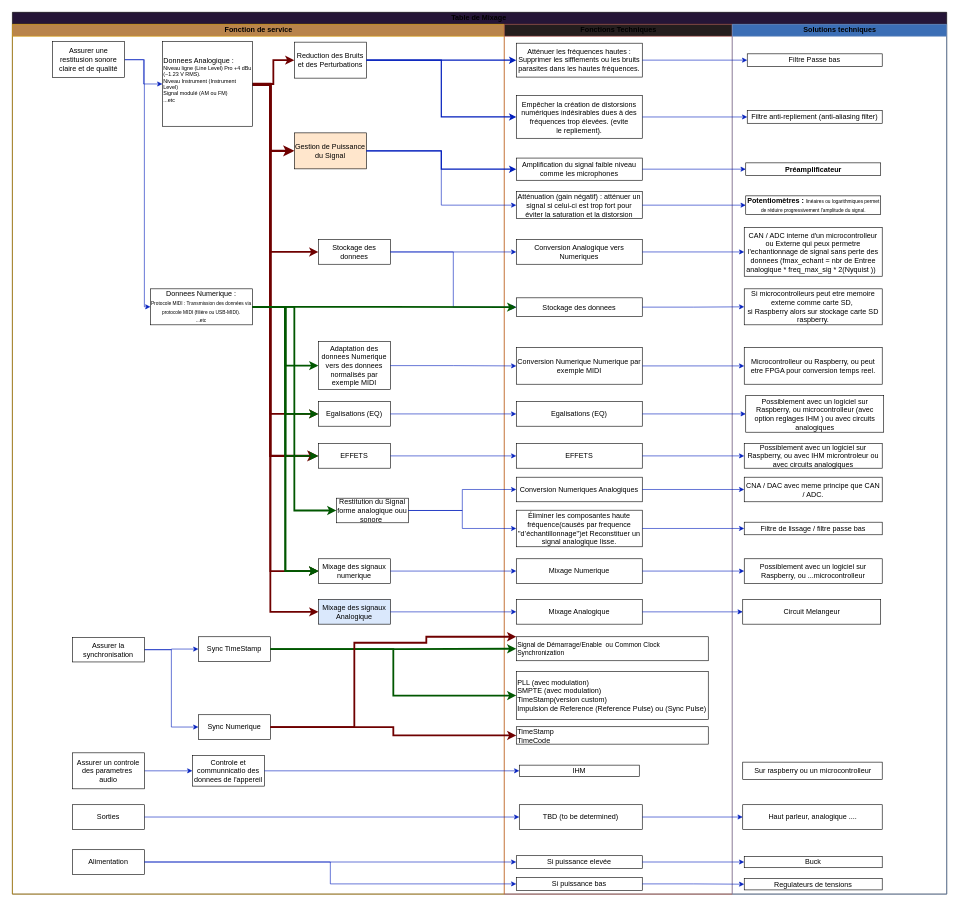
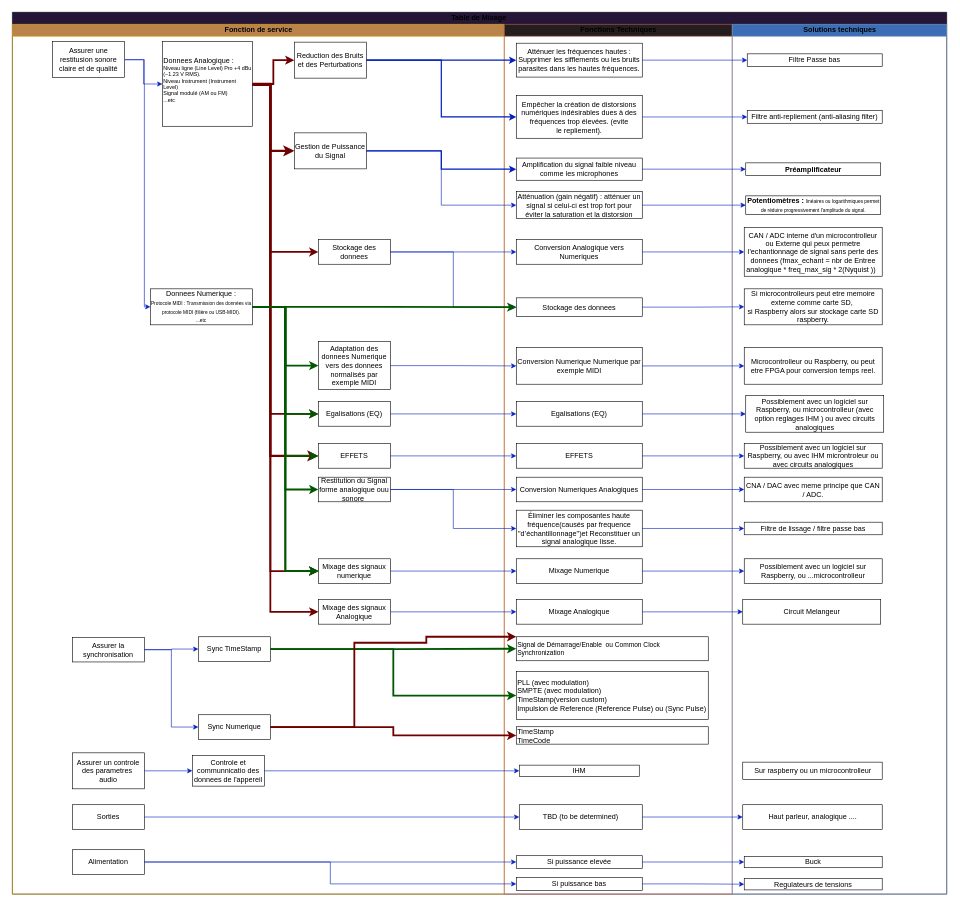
(330, 151) -> (330, 151)
(372, 511) -> (354, 490)
(354, 612) -> (354, 612)
